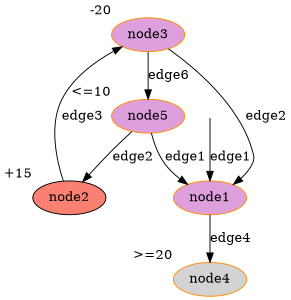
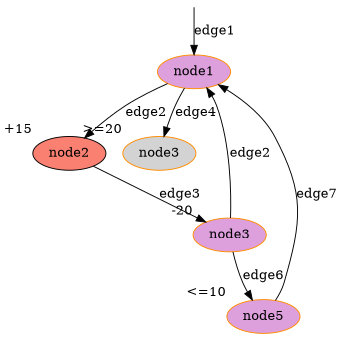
(110, 153) -> (128, 104)
(186, 157) -> (317, 194)
(210, 279) -> (159, 153)
